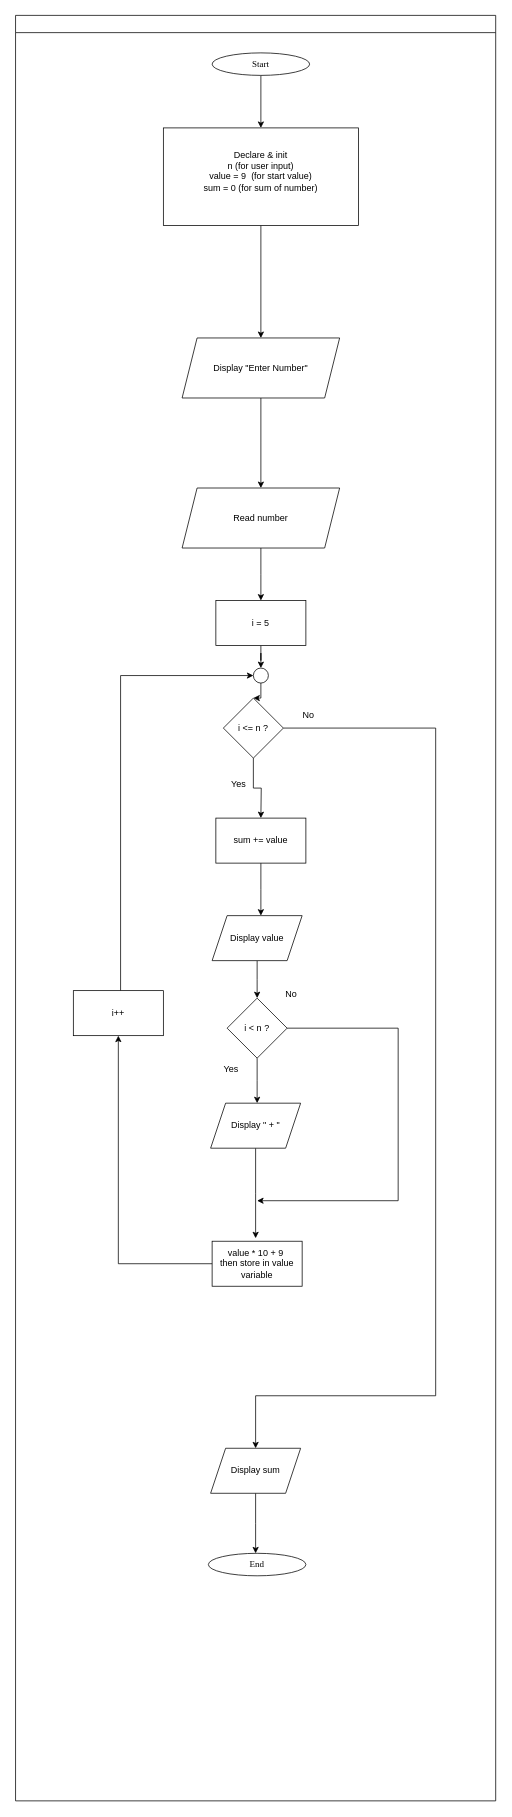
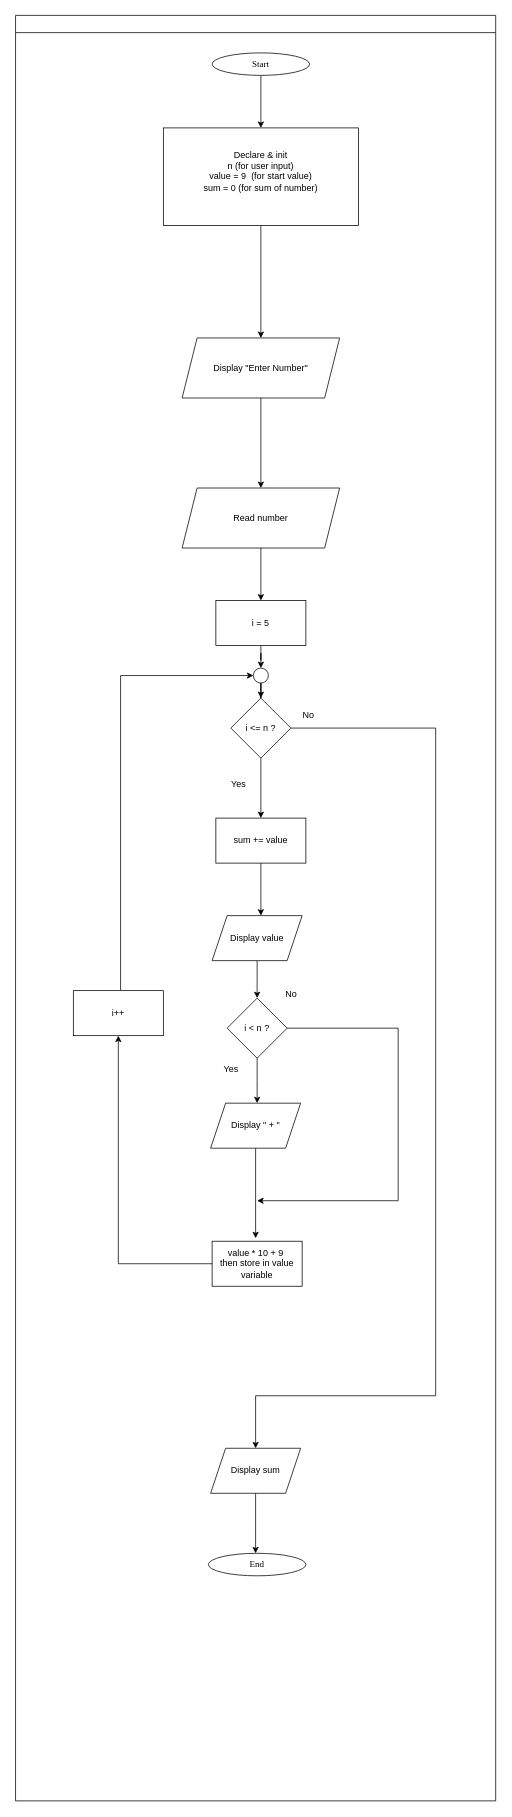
(253, 728) -> (261, 728)
